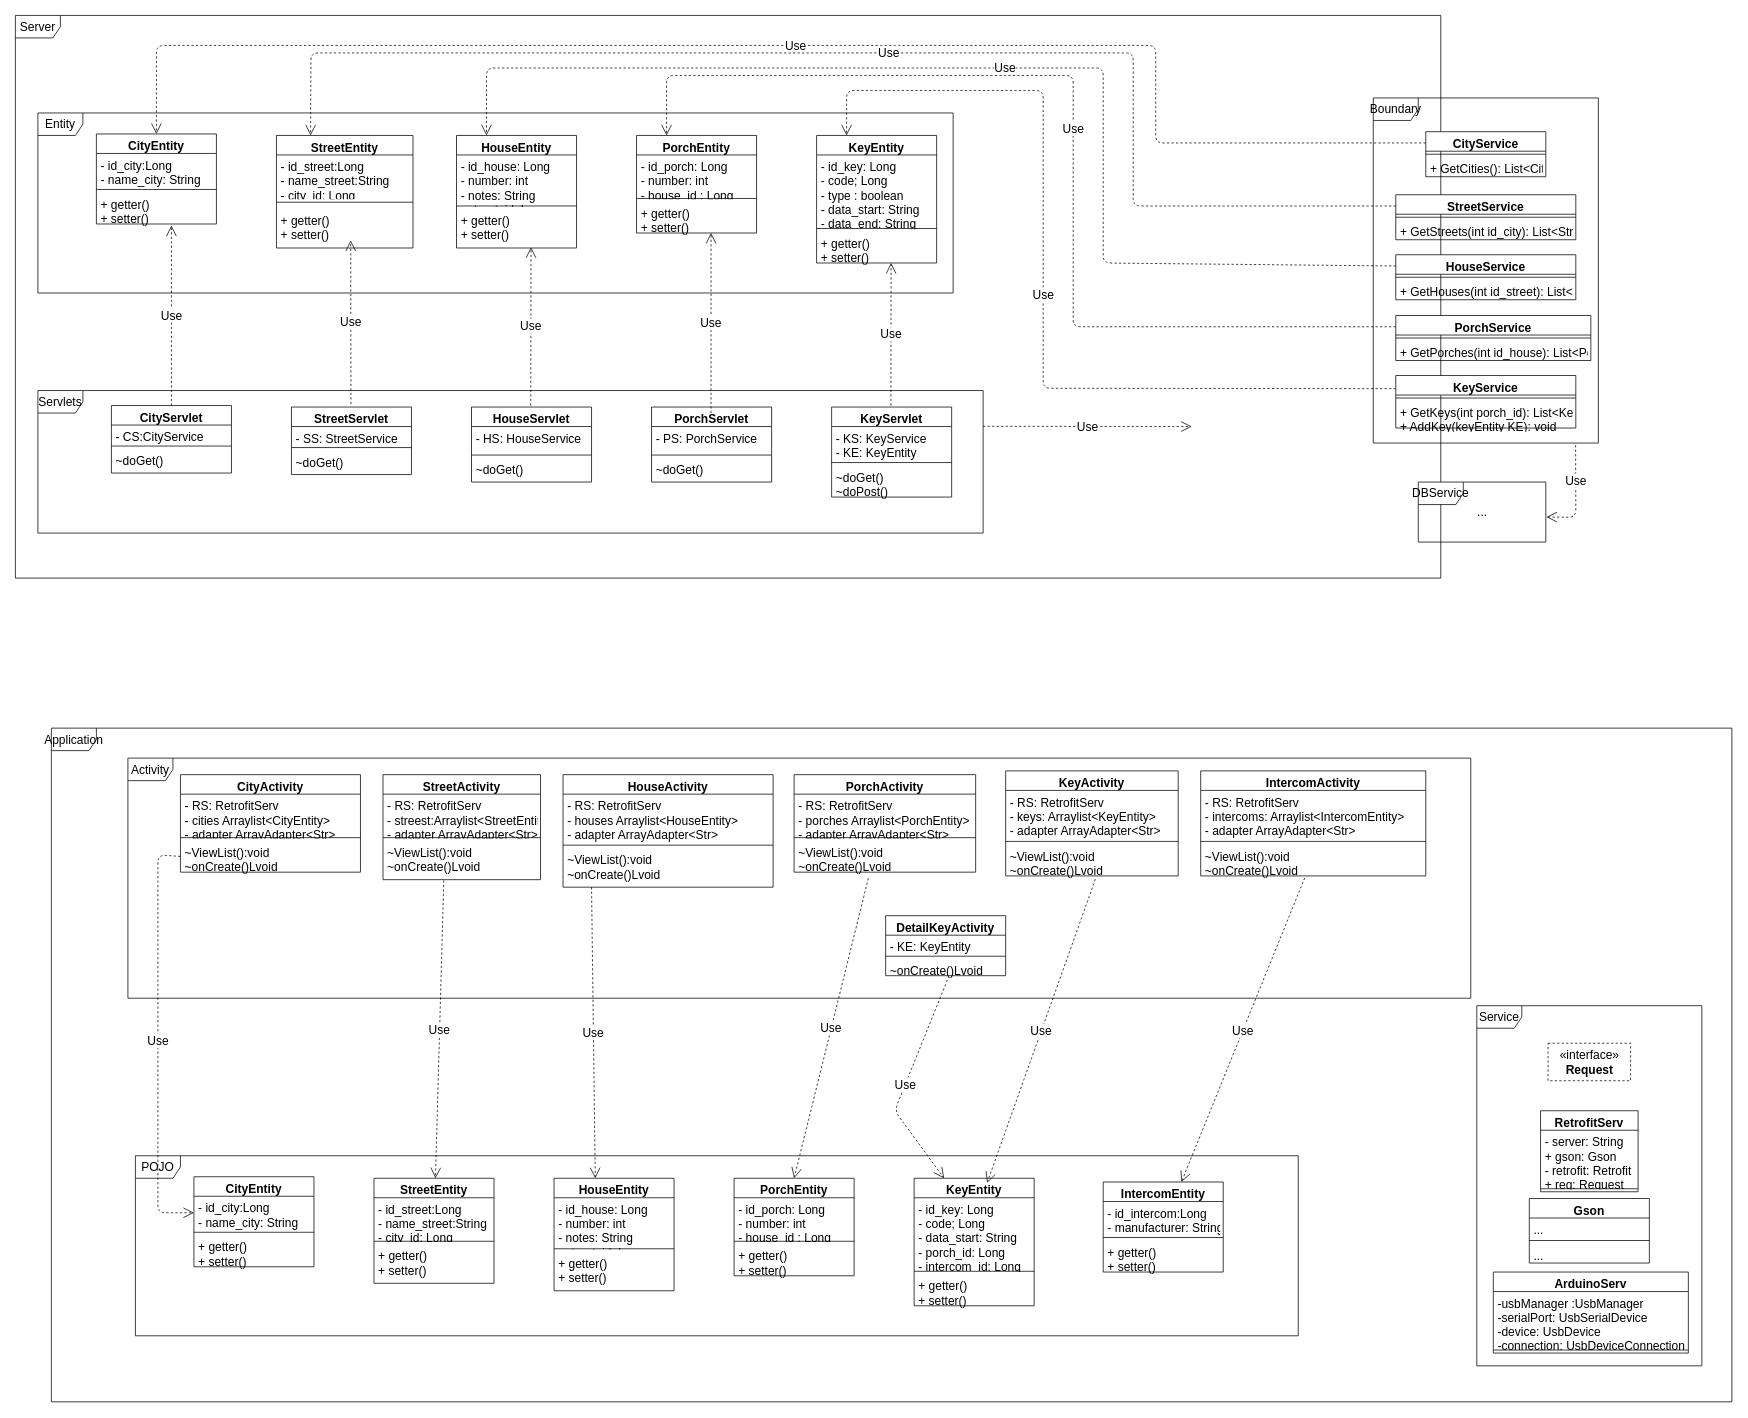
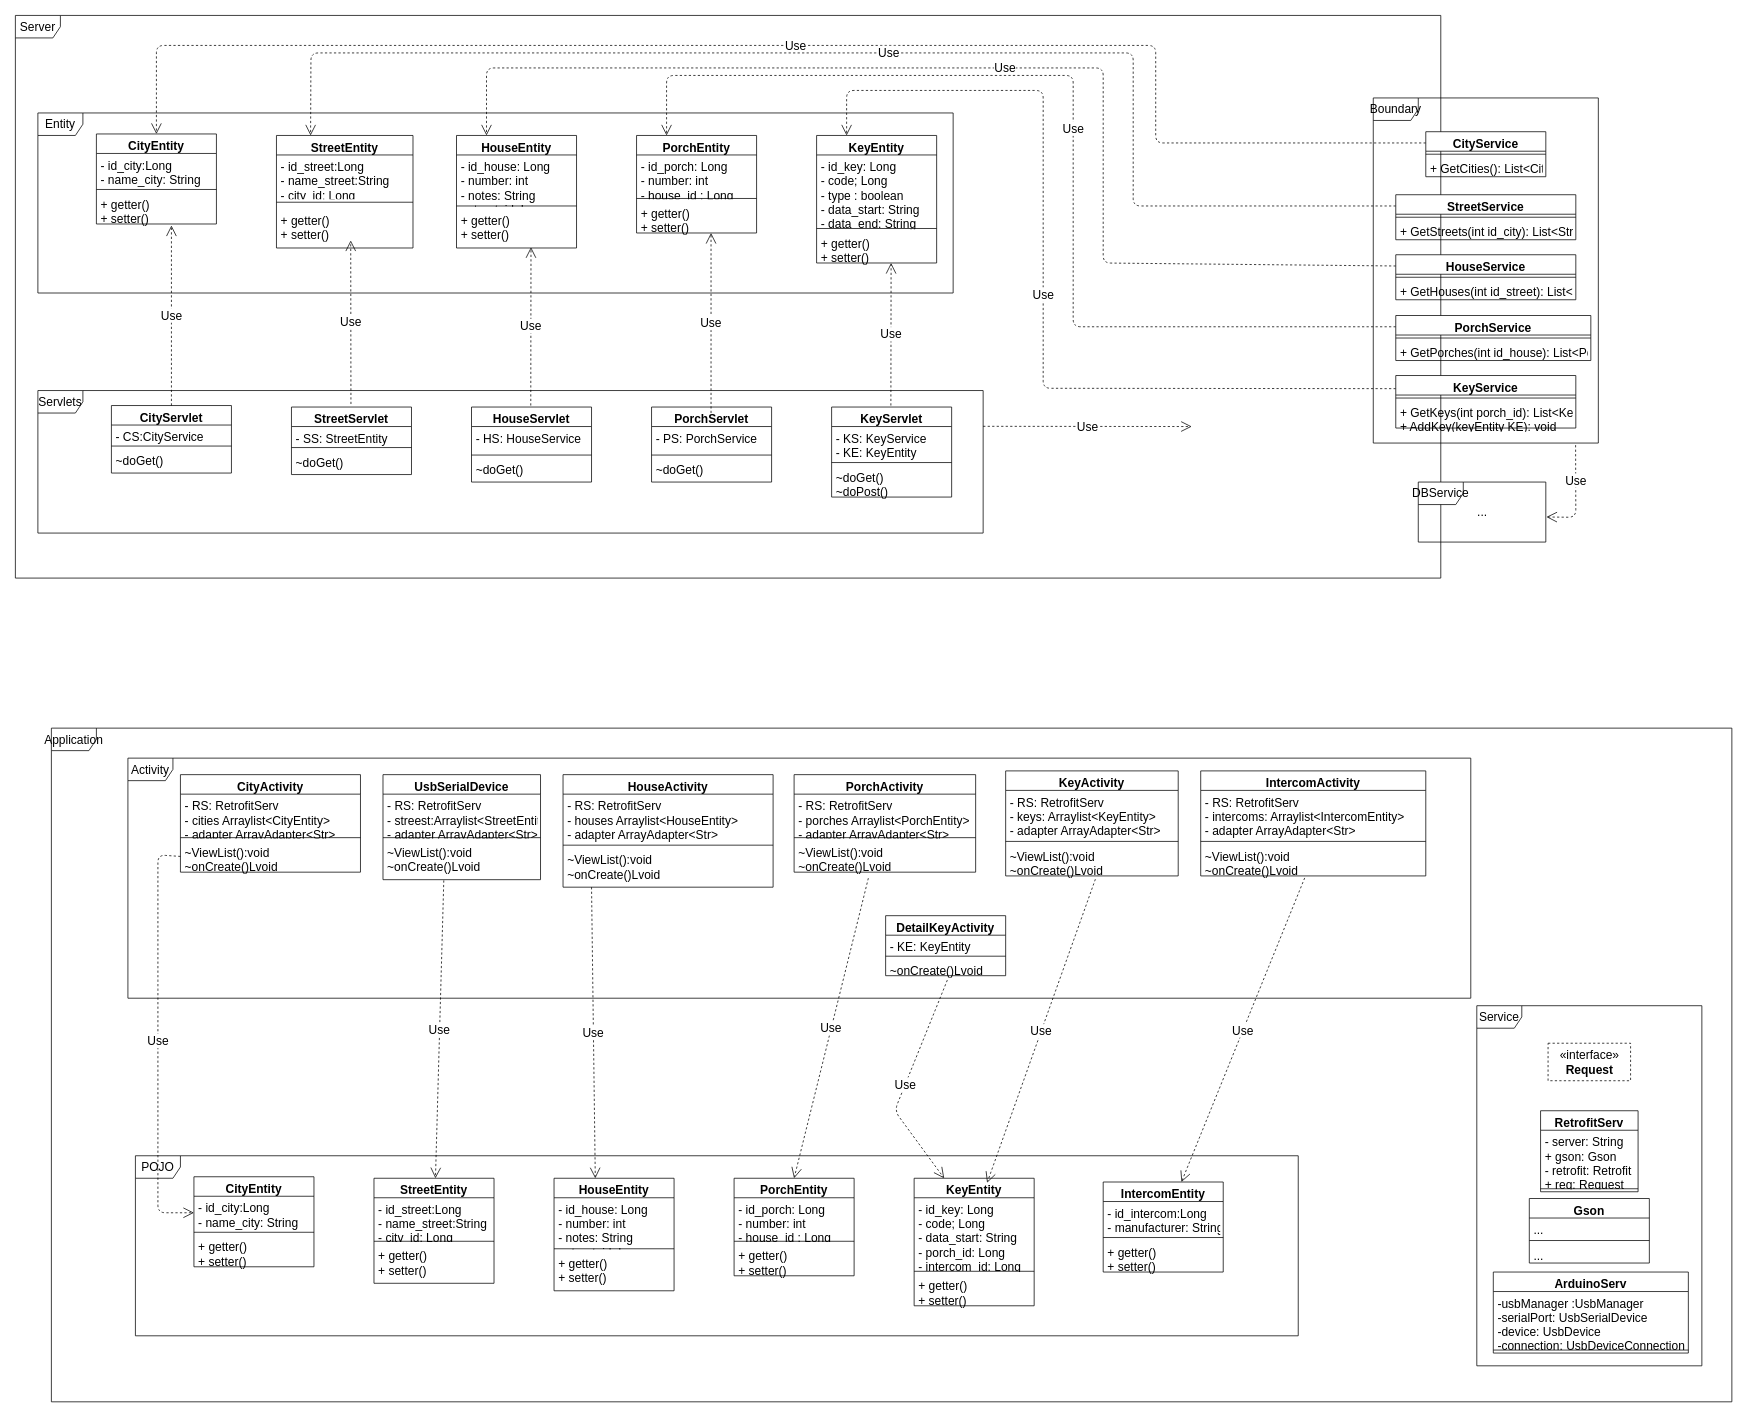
(353, 439) -> (350, 439)
(461, 787) -> (461, 787)
